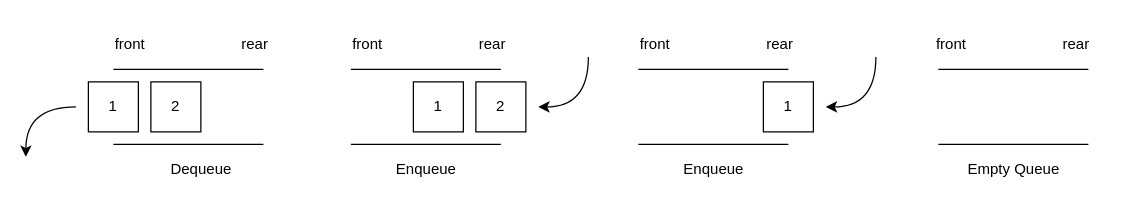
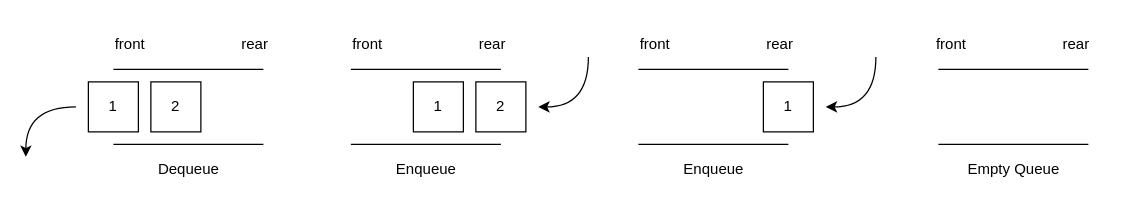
(201, 169) -> (188, 169)
